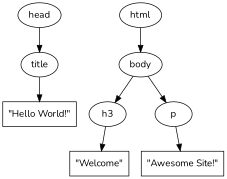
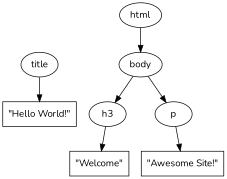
(40, 15) -> none
